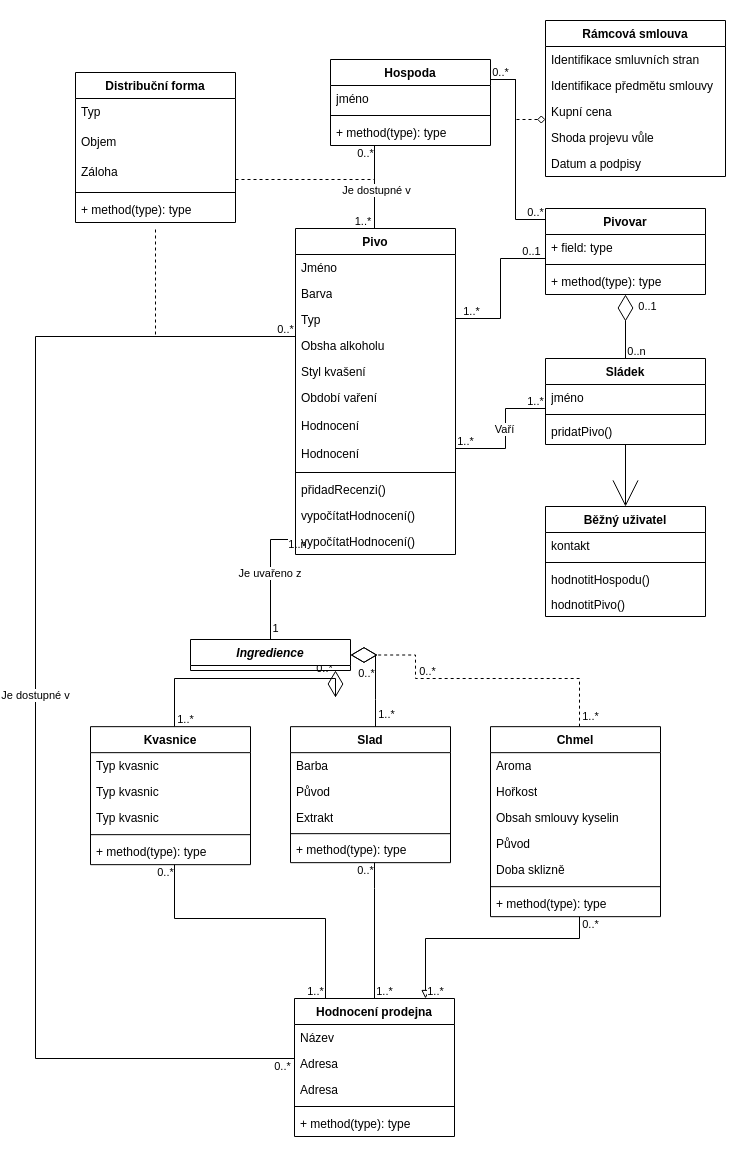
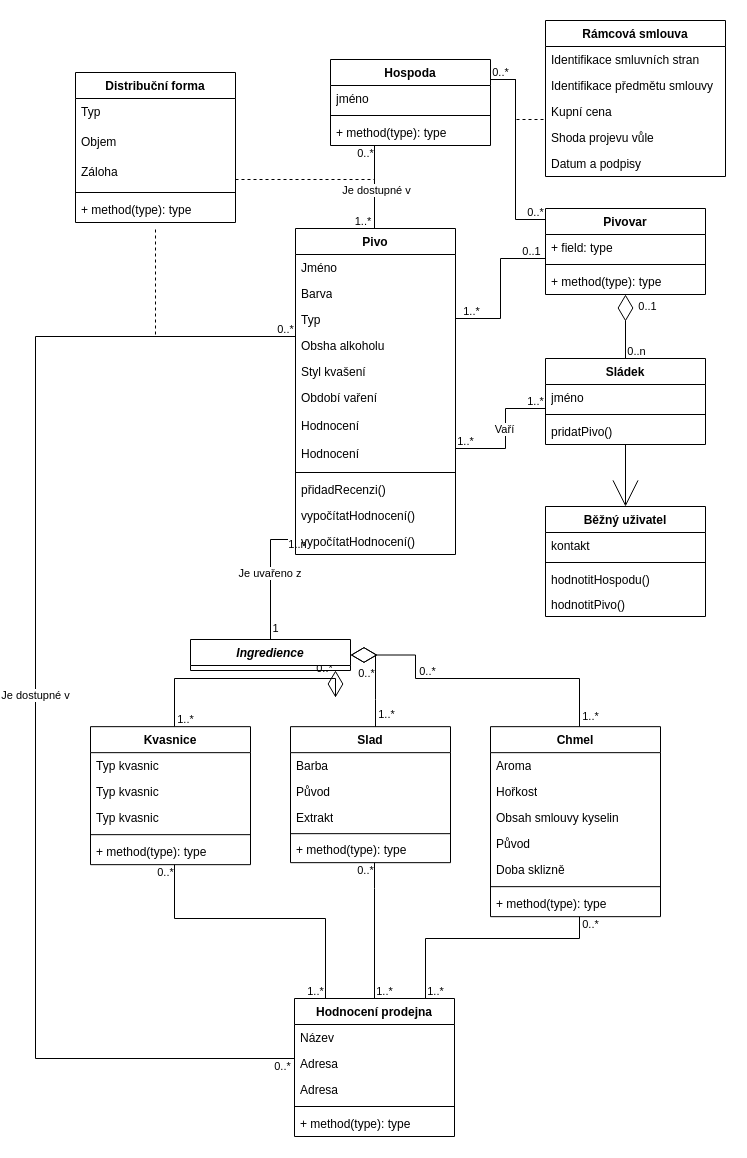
(537, 120) -> (539, 120)
(491, 679) -> (491, 679)
(426, 989) -> (426, 992)
